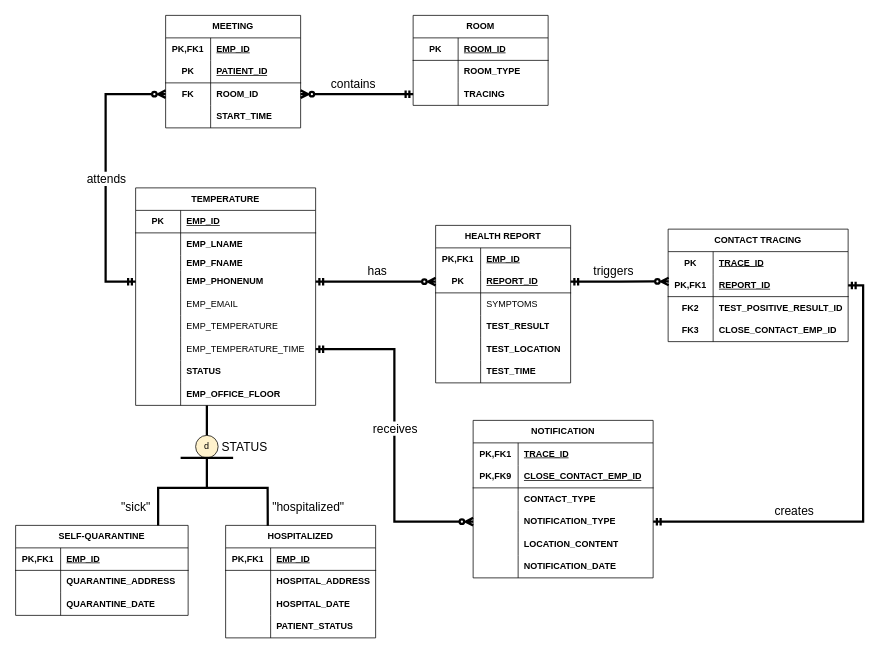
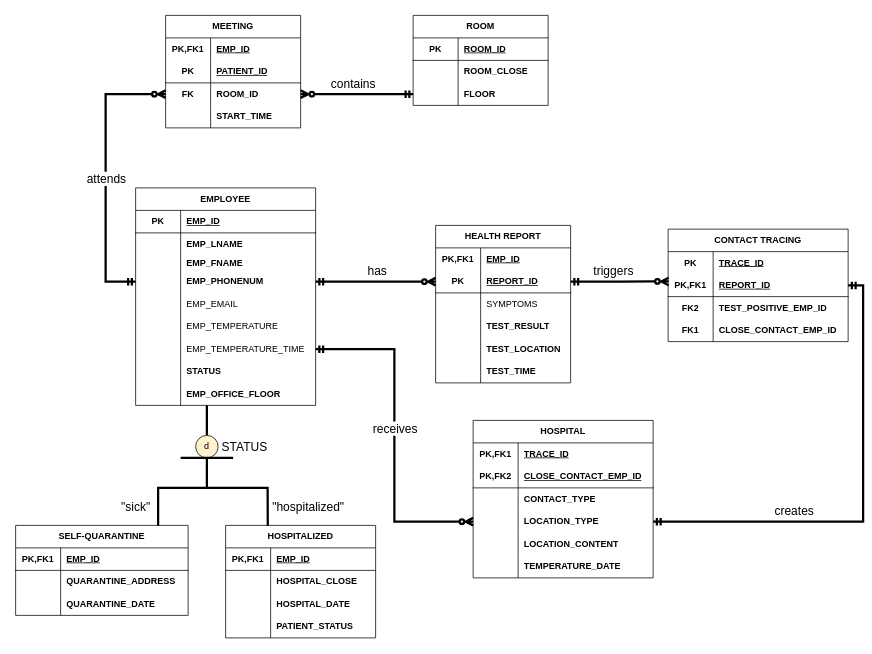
(487, 72) -> (489, 72)
(482, 94) -> (476, 94)
(225, 199) -> (225, 199)
(777, 308) -> (769, 308)
(690, 330) -> (690, 330)
(563, 432) -> (563, 432)
(495, 477) -> (495, 477)
(567, 522) -> (557, 522)
(567, 567) -> (564, 567)
(317, 582) -> (312, 582)
